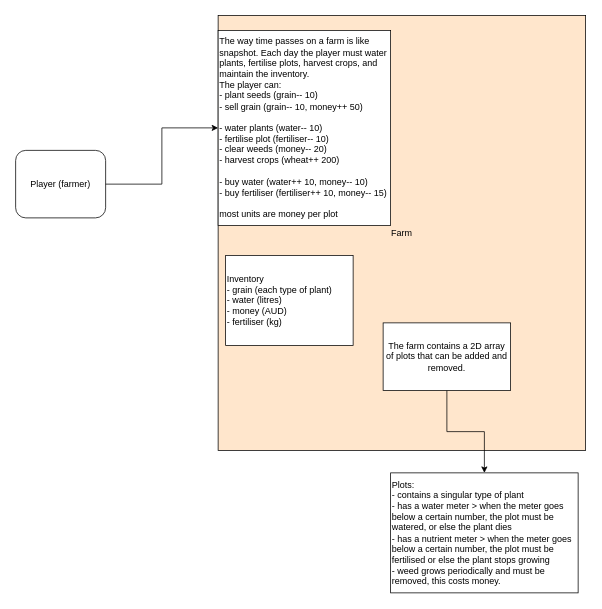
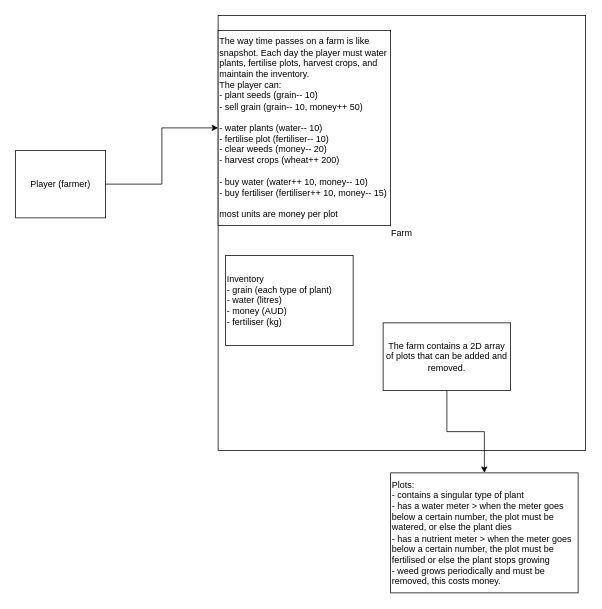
(60, 184) -> (60, 184)
(402, 233) -> (402, 233)
